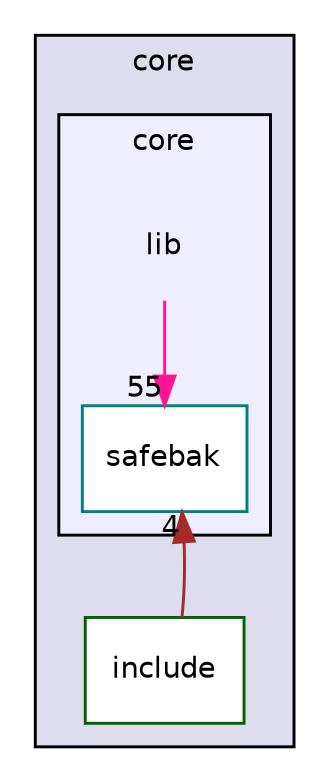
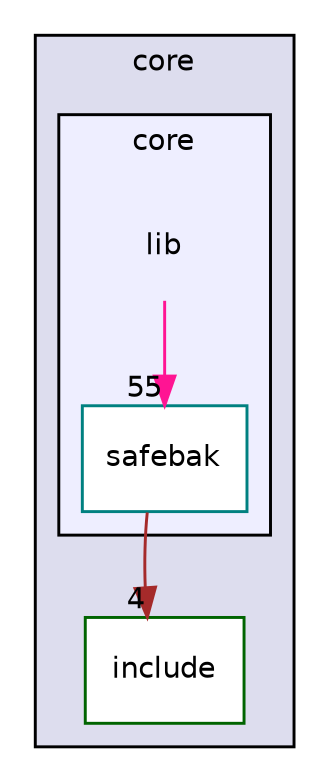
(184, 580) -> (145, 554)
